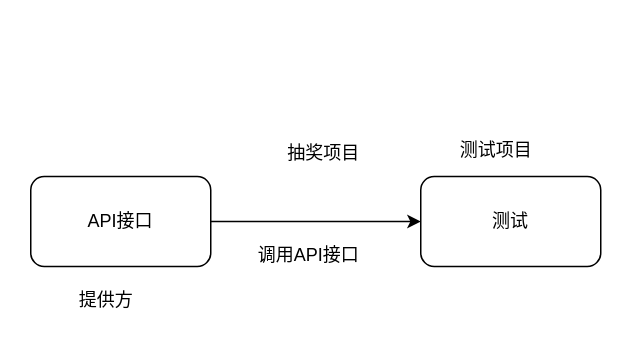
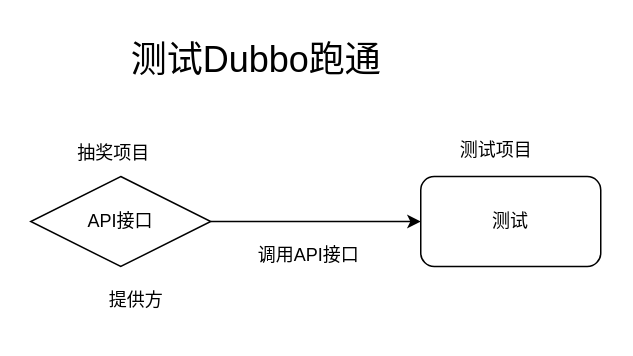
none -> (256, 61)
(323, 154) -> (113, 154)
(121, 221) -> (121, 221)
(106, 301) -> (136, 301)
